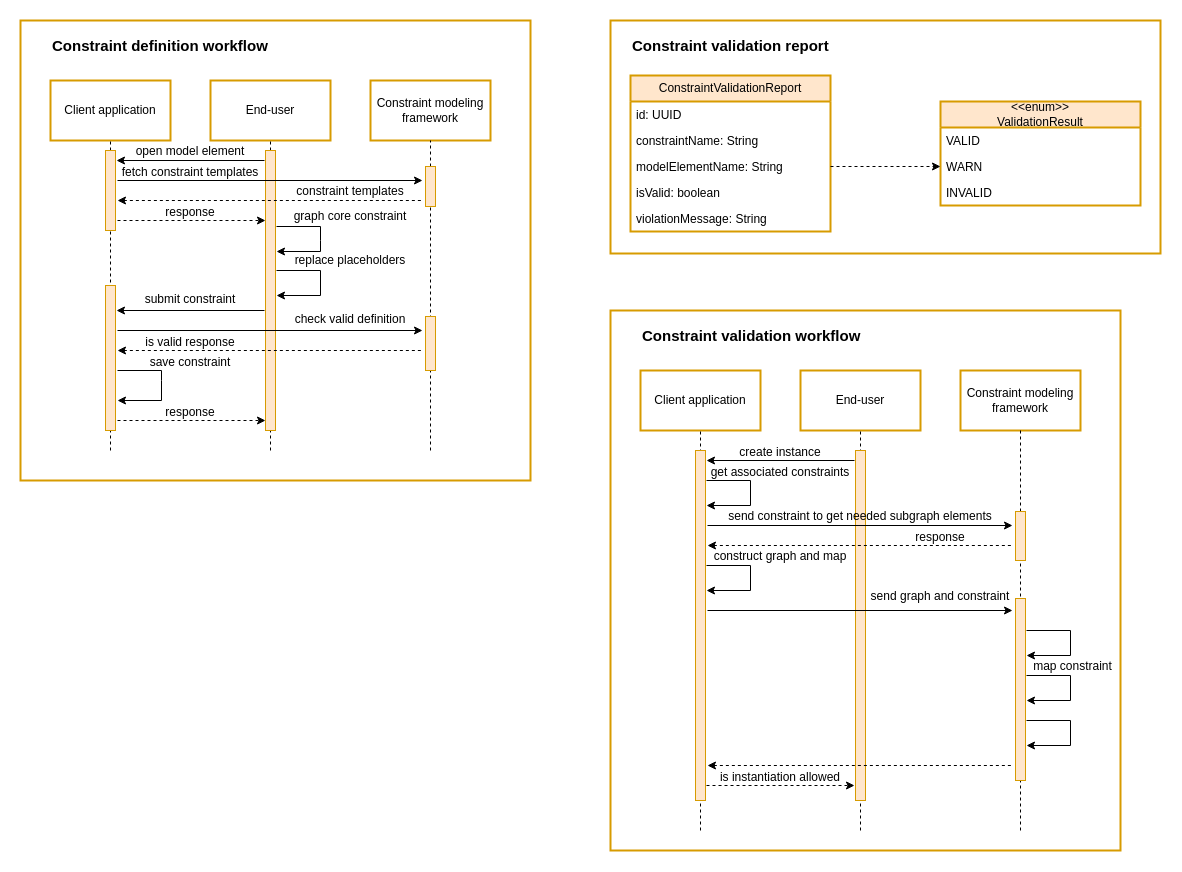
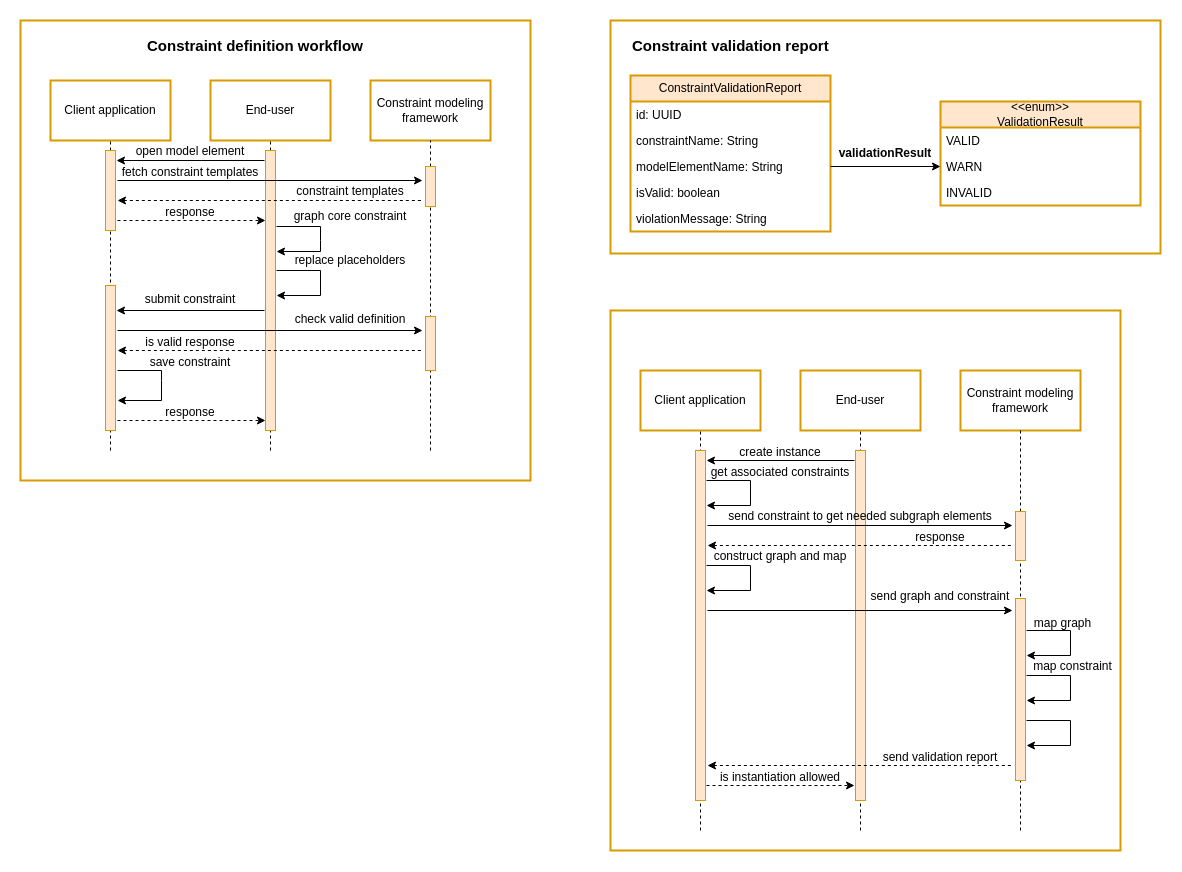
(171, 46) -> (266, 46)
none -> (886, 154)
(883, 167) -> (883, 167)
(761, 336) -> none
none -> (1063, 624)
none -> (941, 758)
